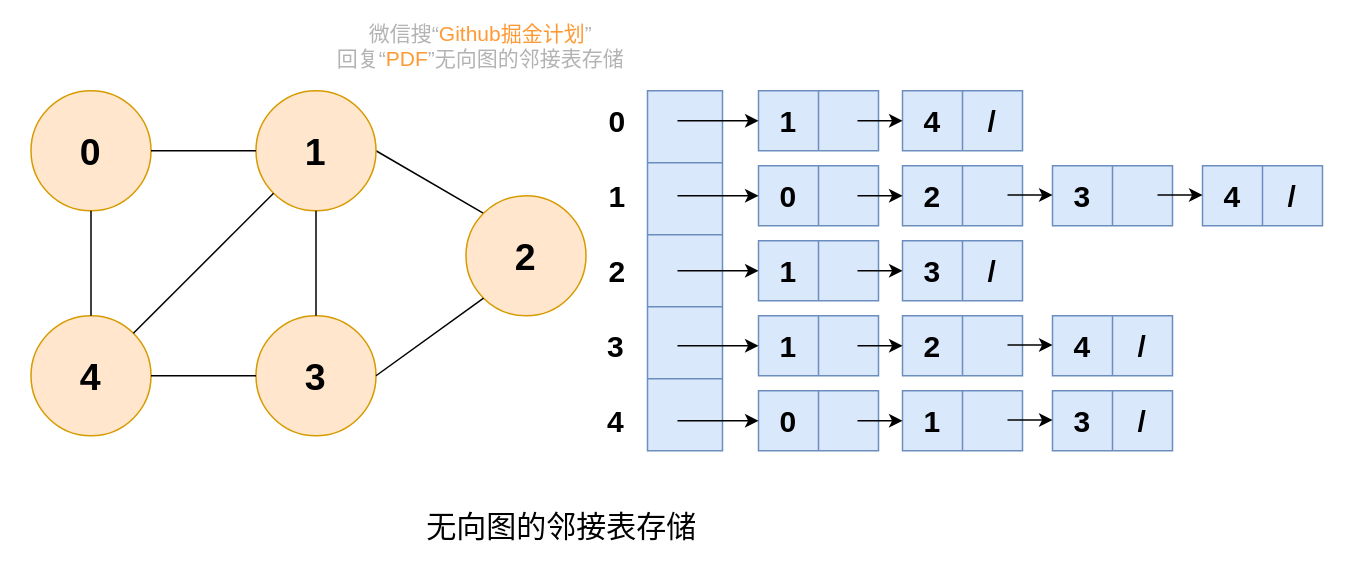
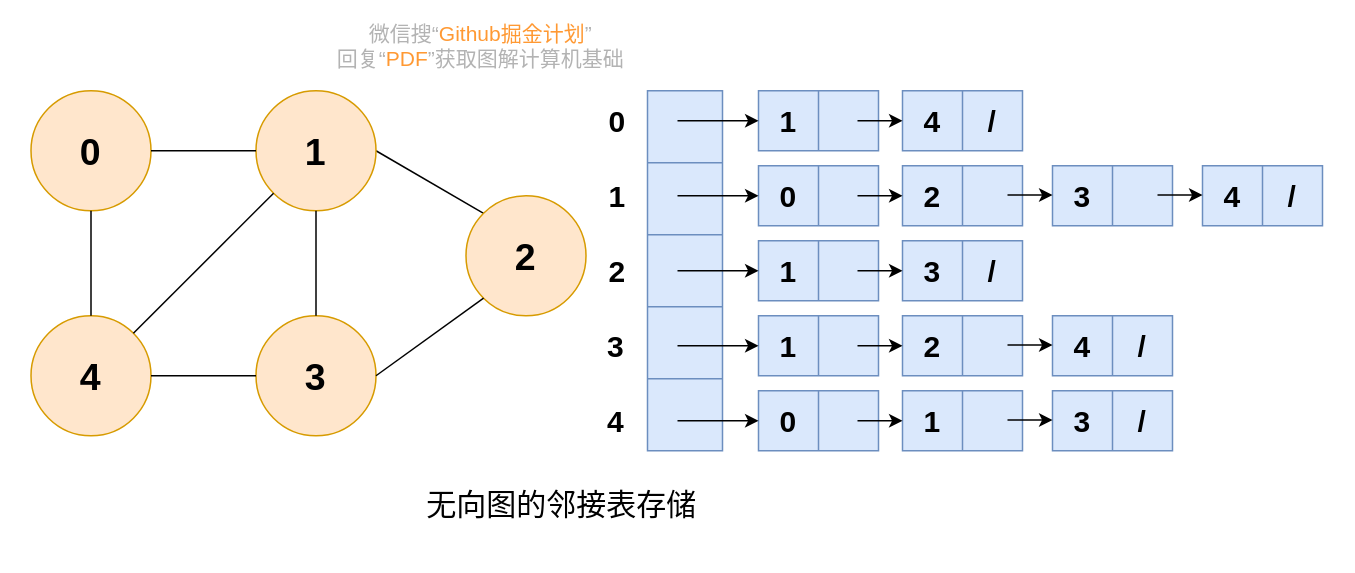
(481, 46) -> (481, 46)
(562, 526) -> (562, 503)
